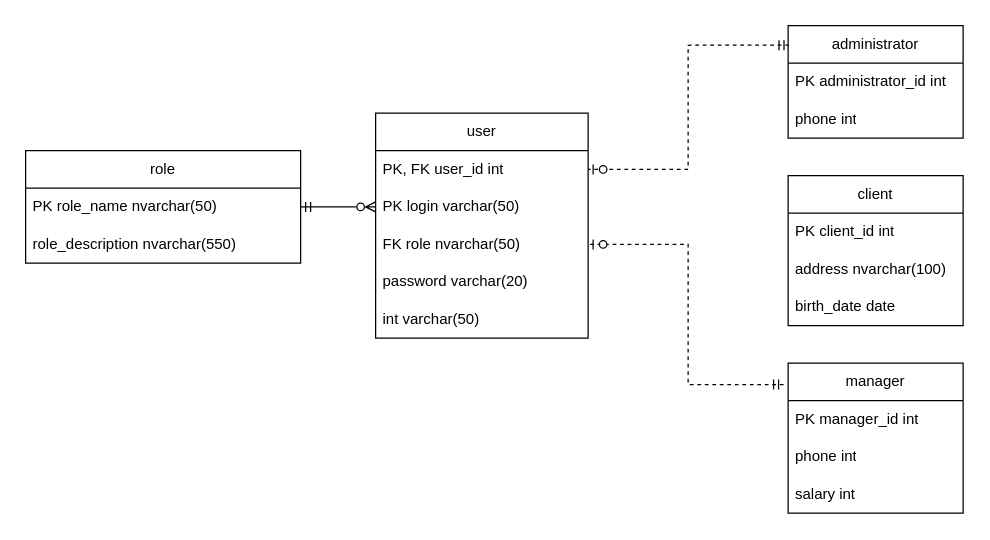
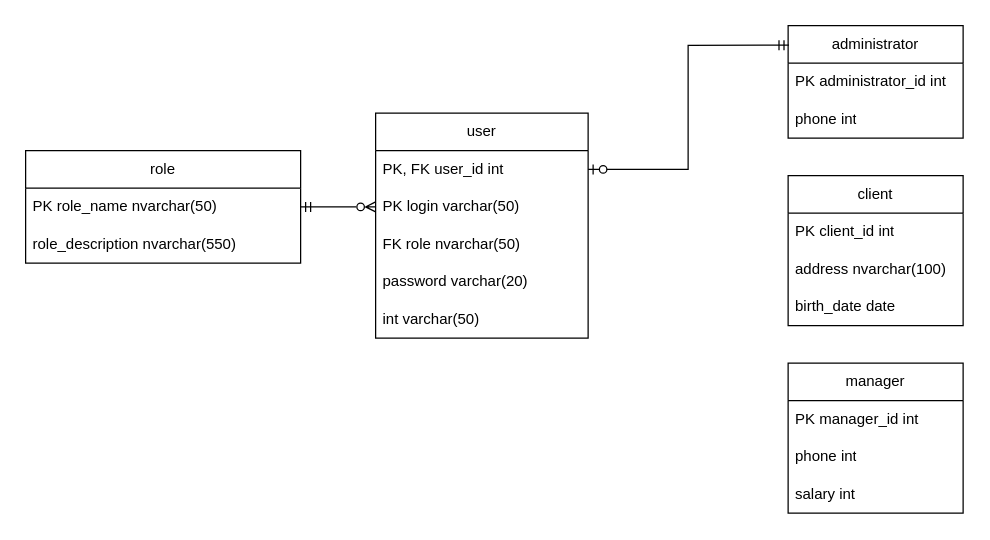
(688, 108) -> (688, 108)
(688, 313) -> none
